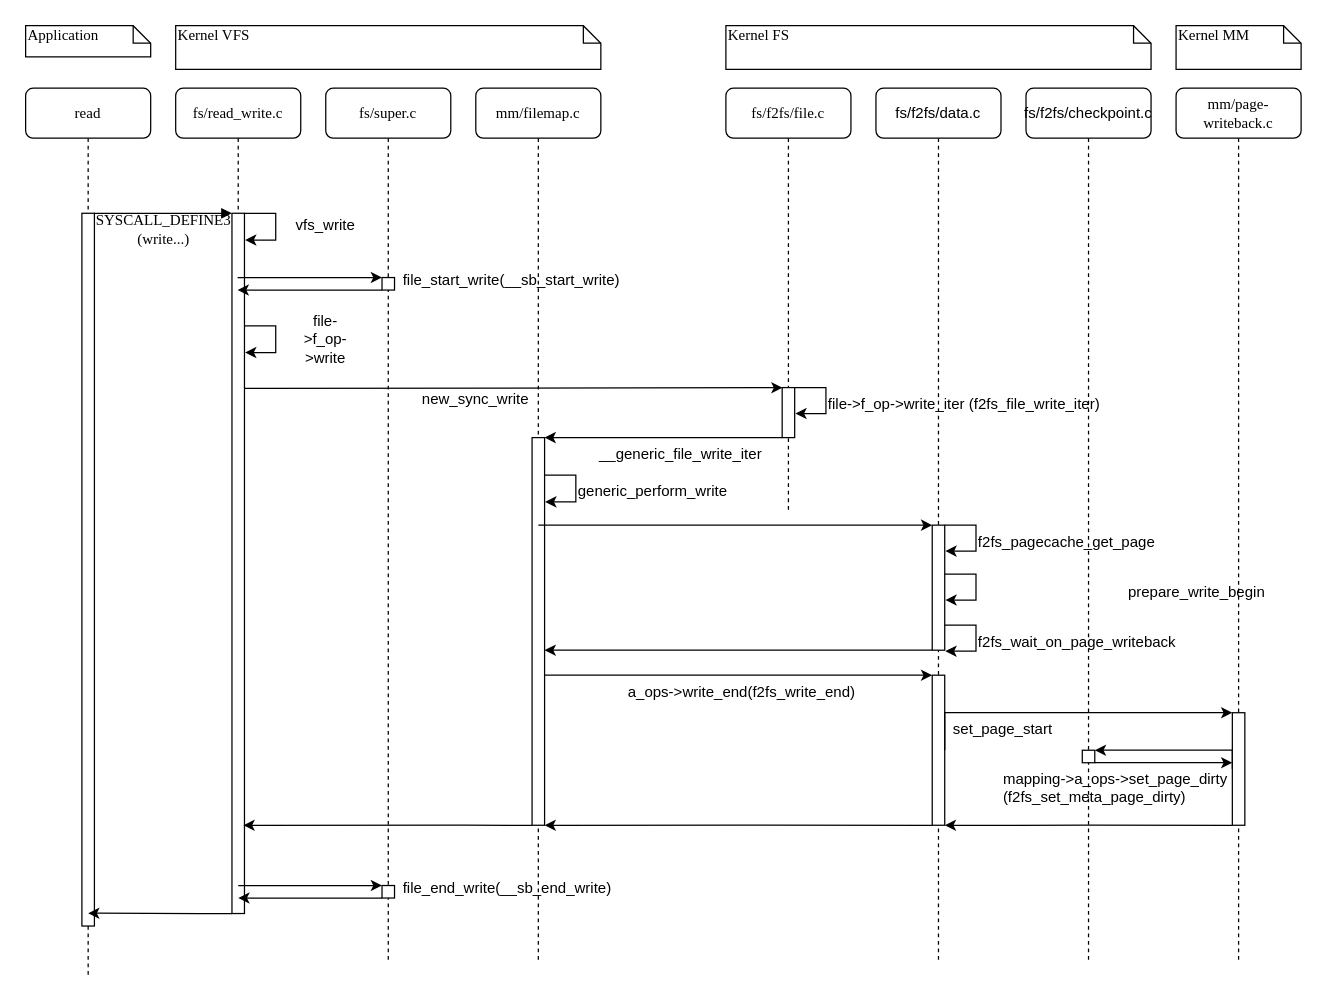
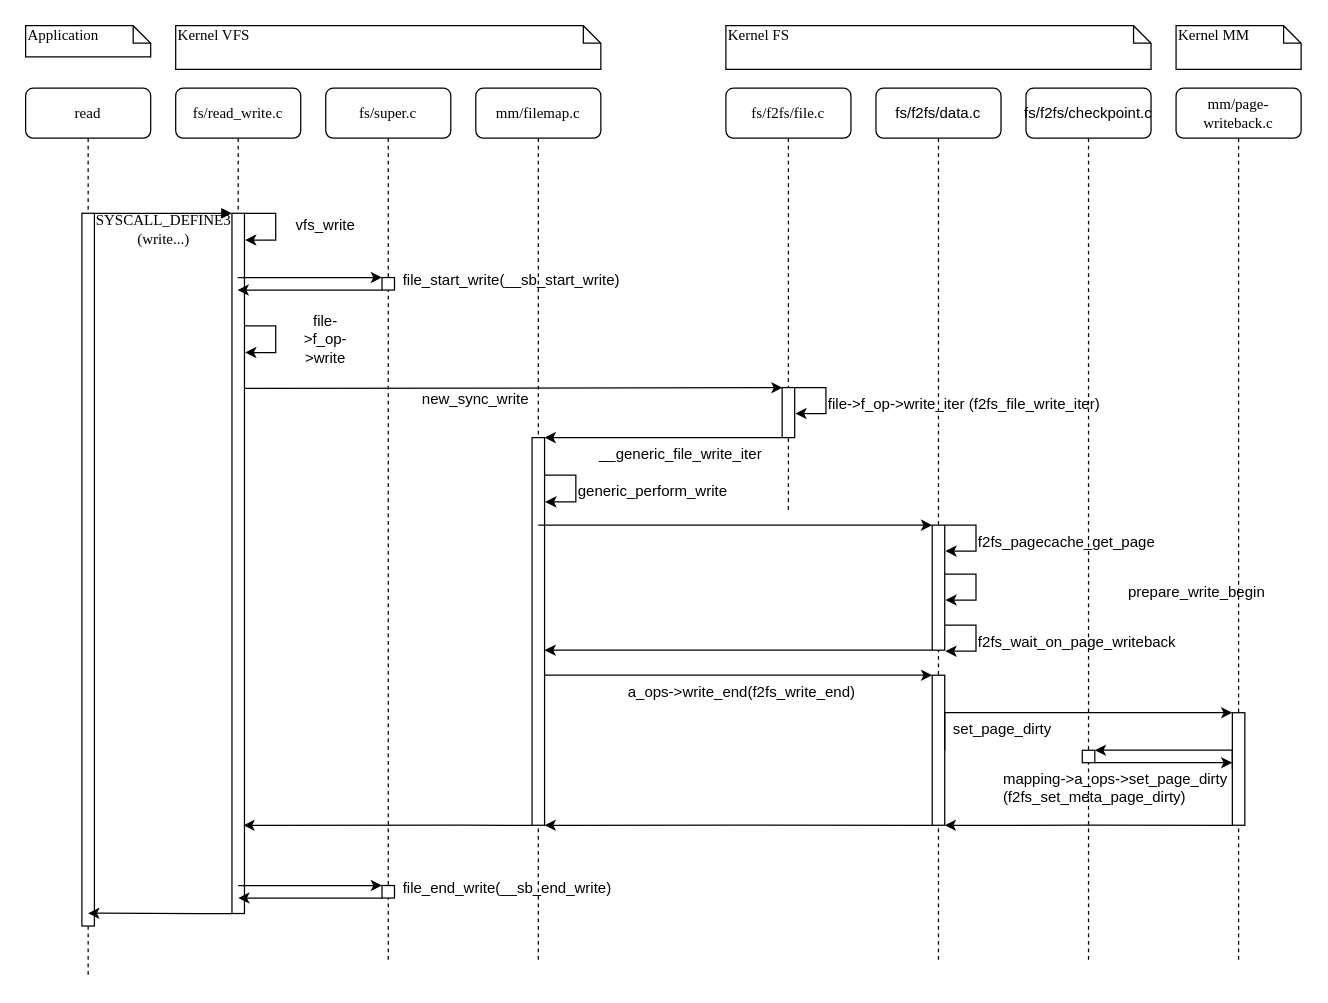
(1012, 730) -> (1010, 730)
